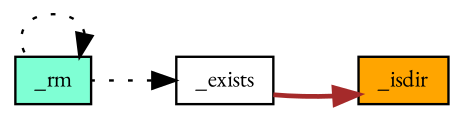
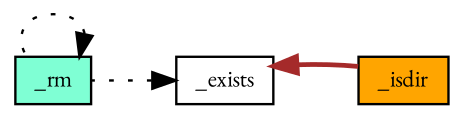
(304, 96) -> (328, 65)
